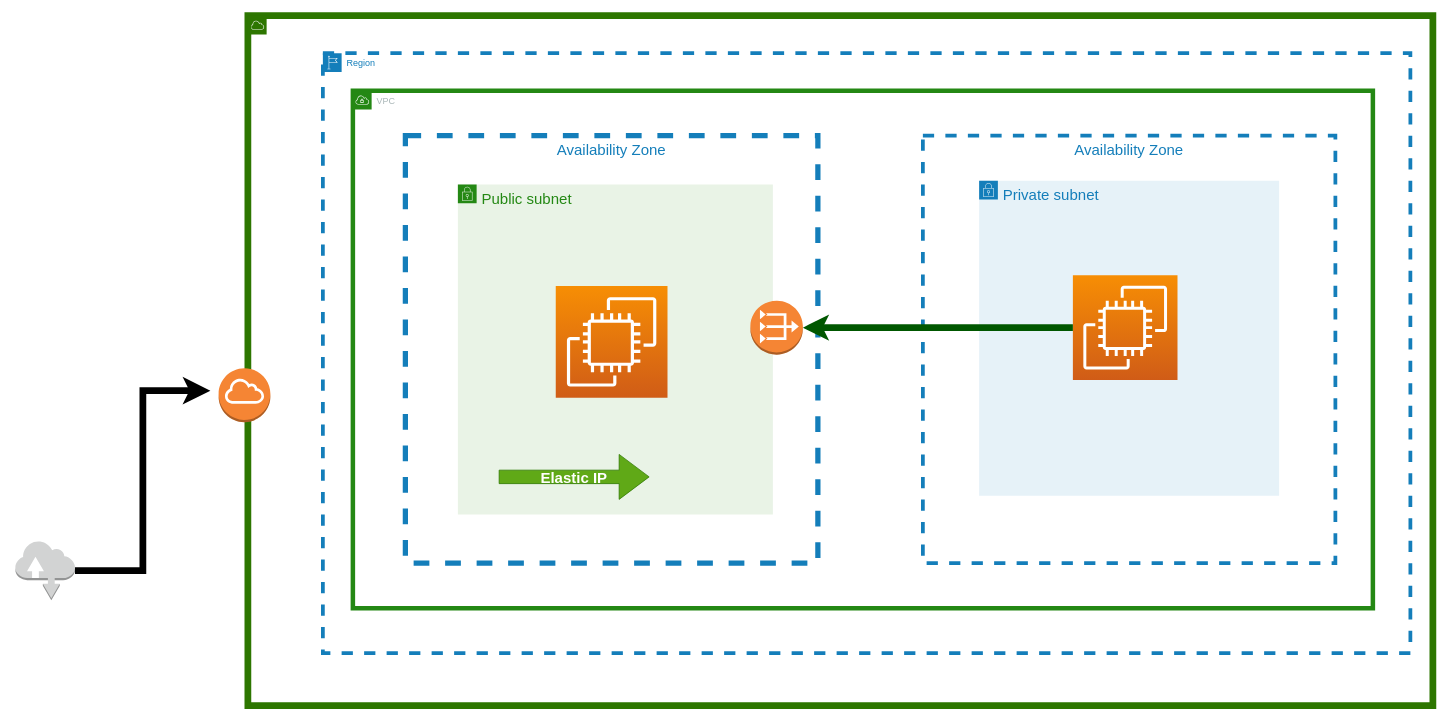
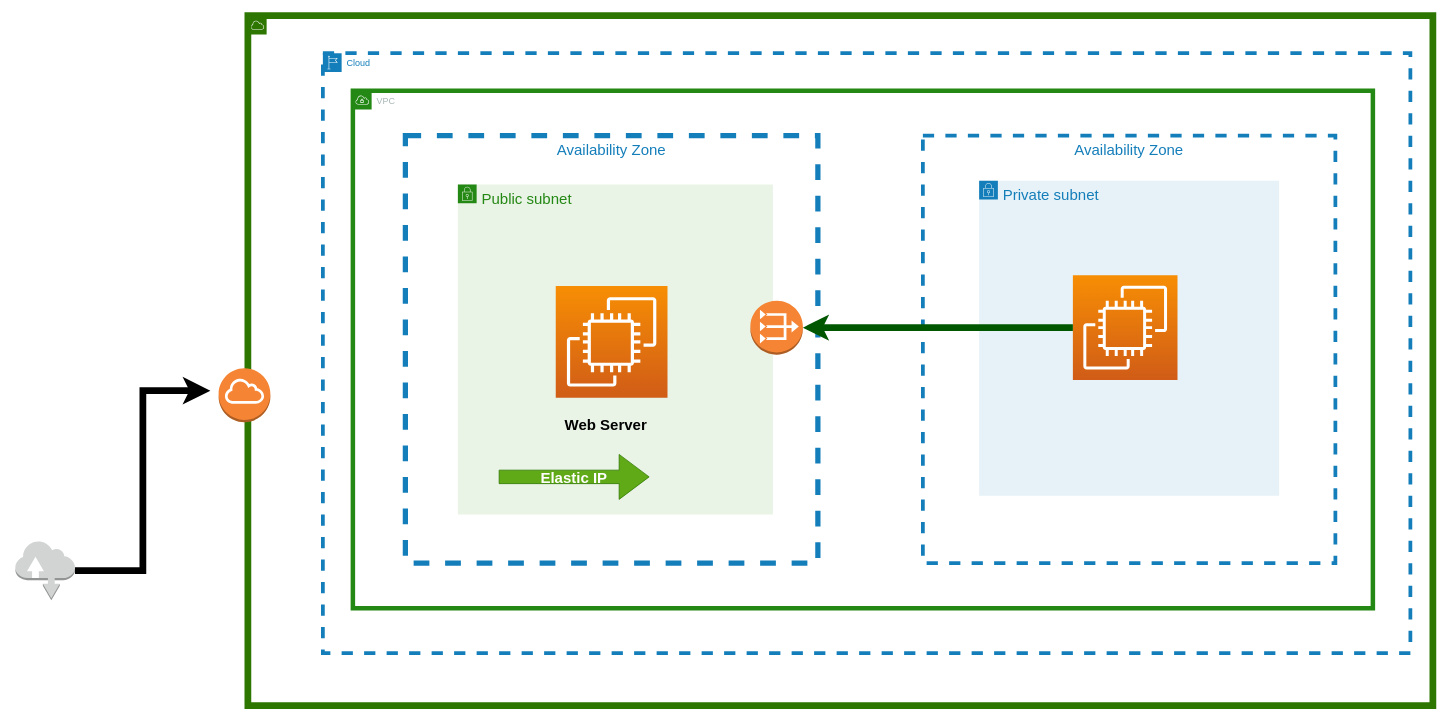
(361, 64) -> (358, 64)
none -> (606, 424)
